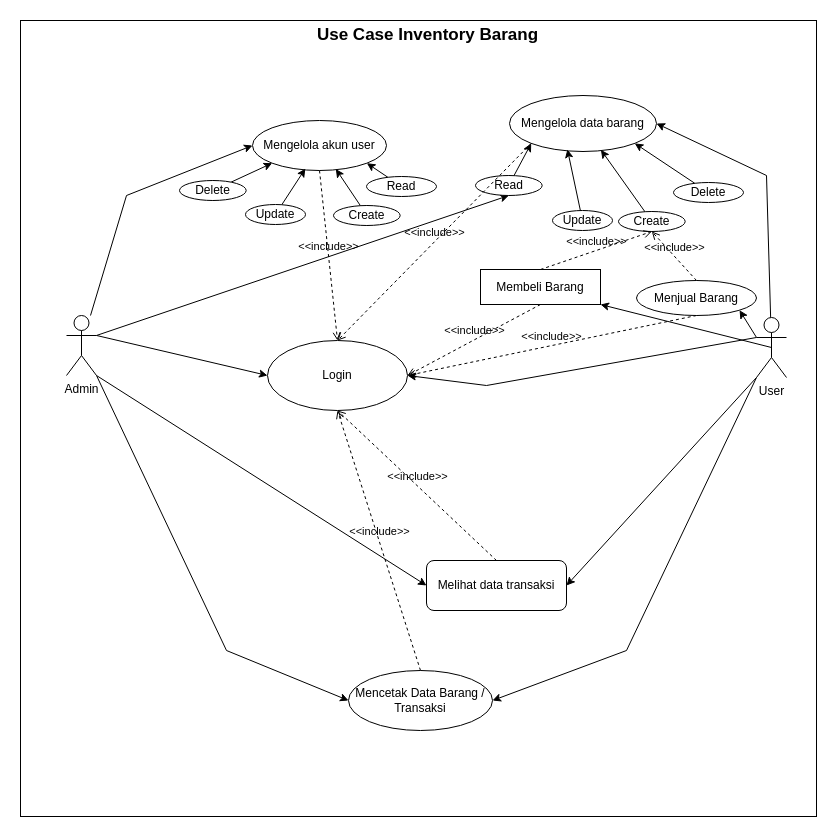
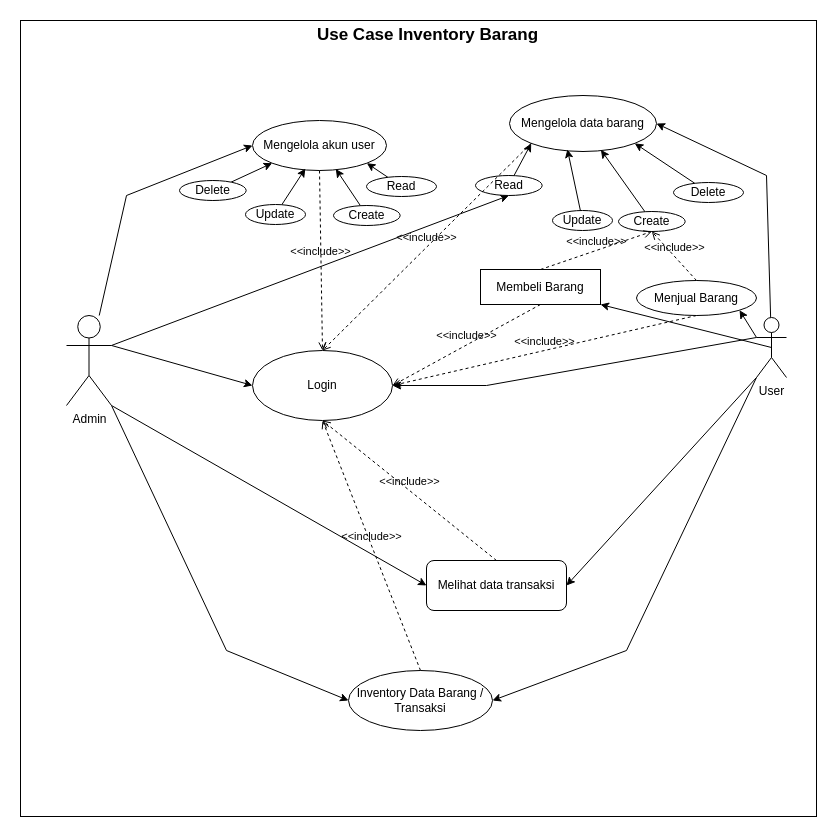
(82, 346) -> (89, 361)
(338, 376) -> (323, 386)
(421, 701) -> (421, 701)
